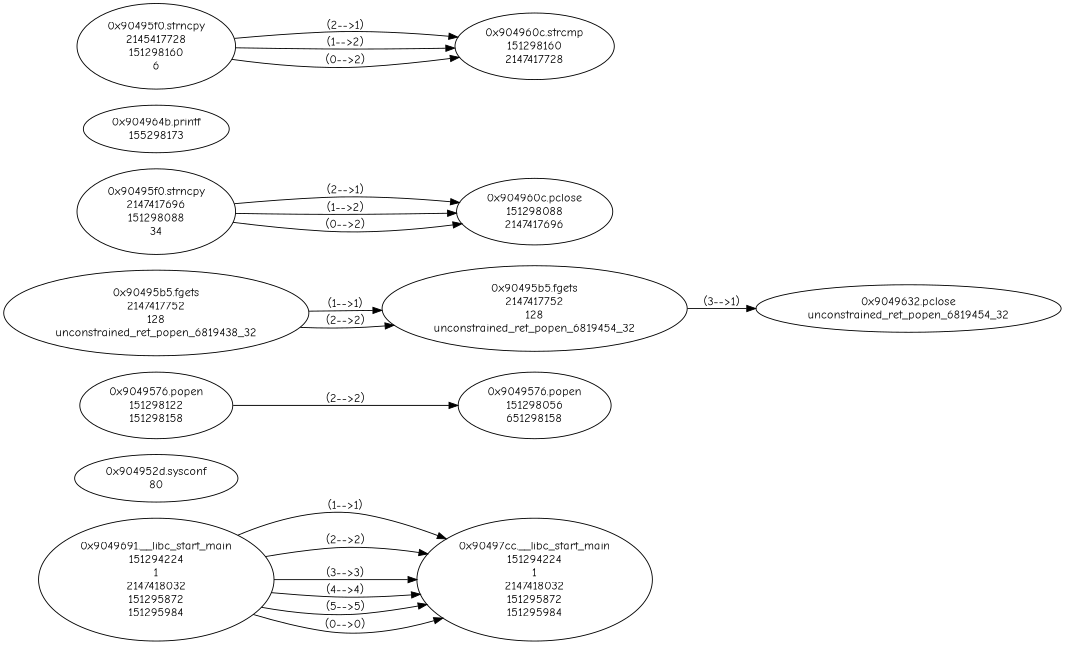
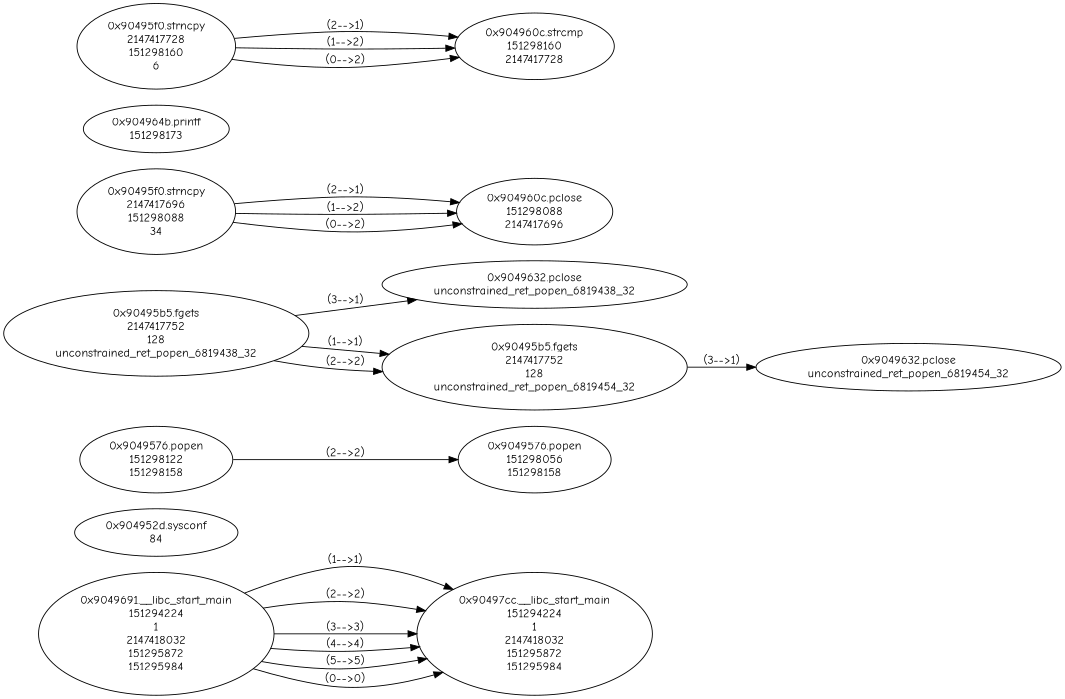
(156, 46) -> (156, 46)
(156, 129) -> (156, 129)
none -> (535, 285)
(535, 405) -> (535, 460)
(156, 478) -> (156, 533)
